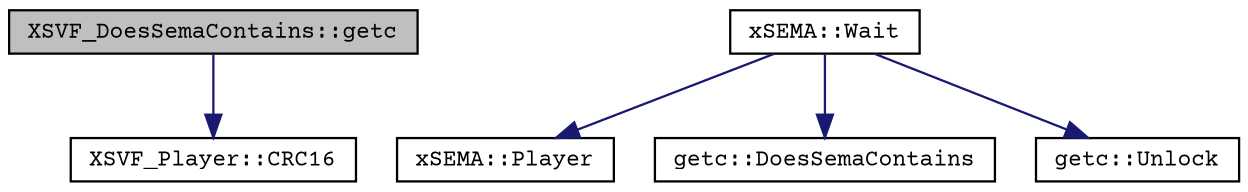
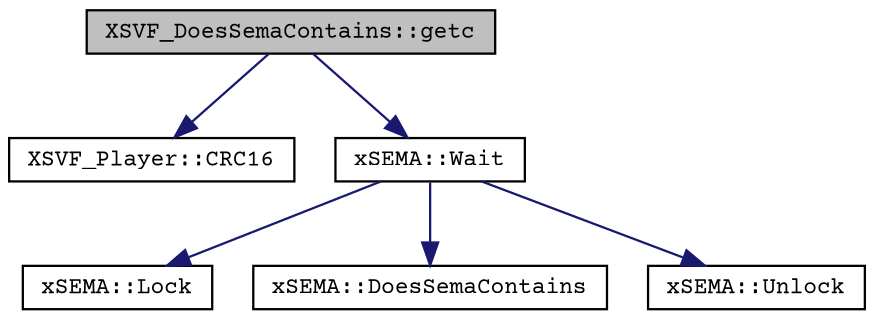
none -> (352, 88)
(505, 160) -> (118, 288)
(825, 160) -> (430, 288)
(1138, 160) -> (756, 288)
